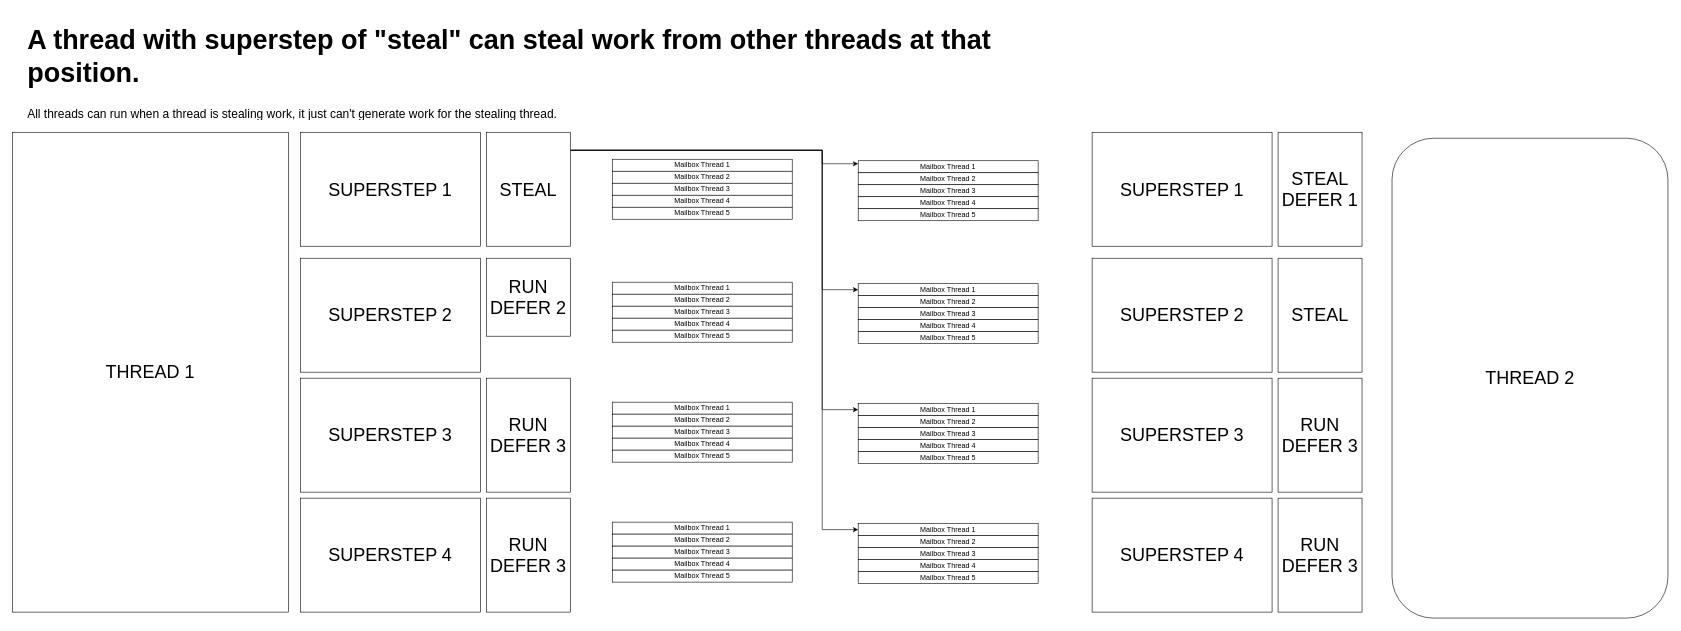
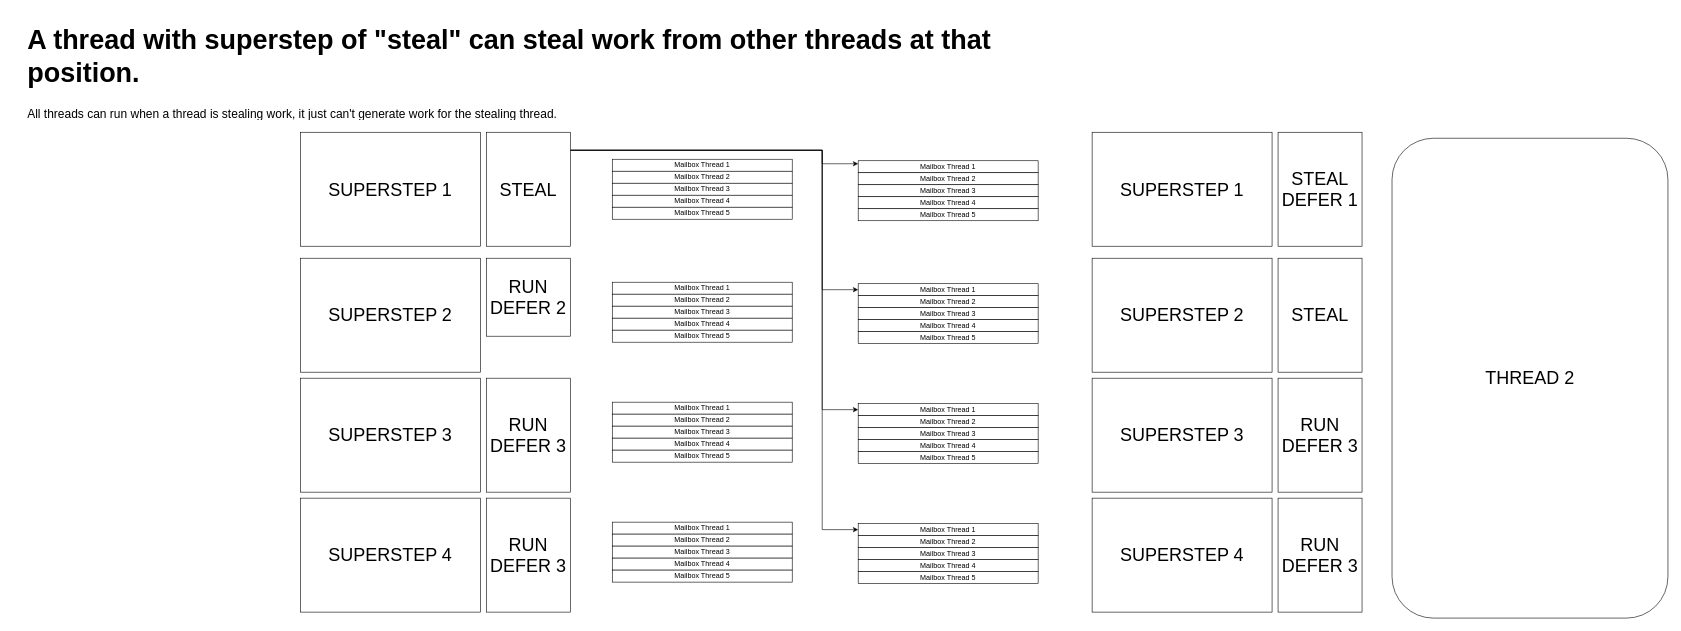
(150, 372) -> none
